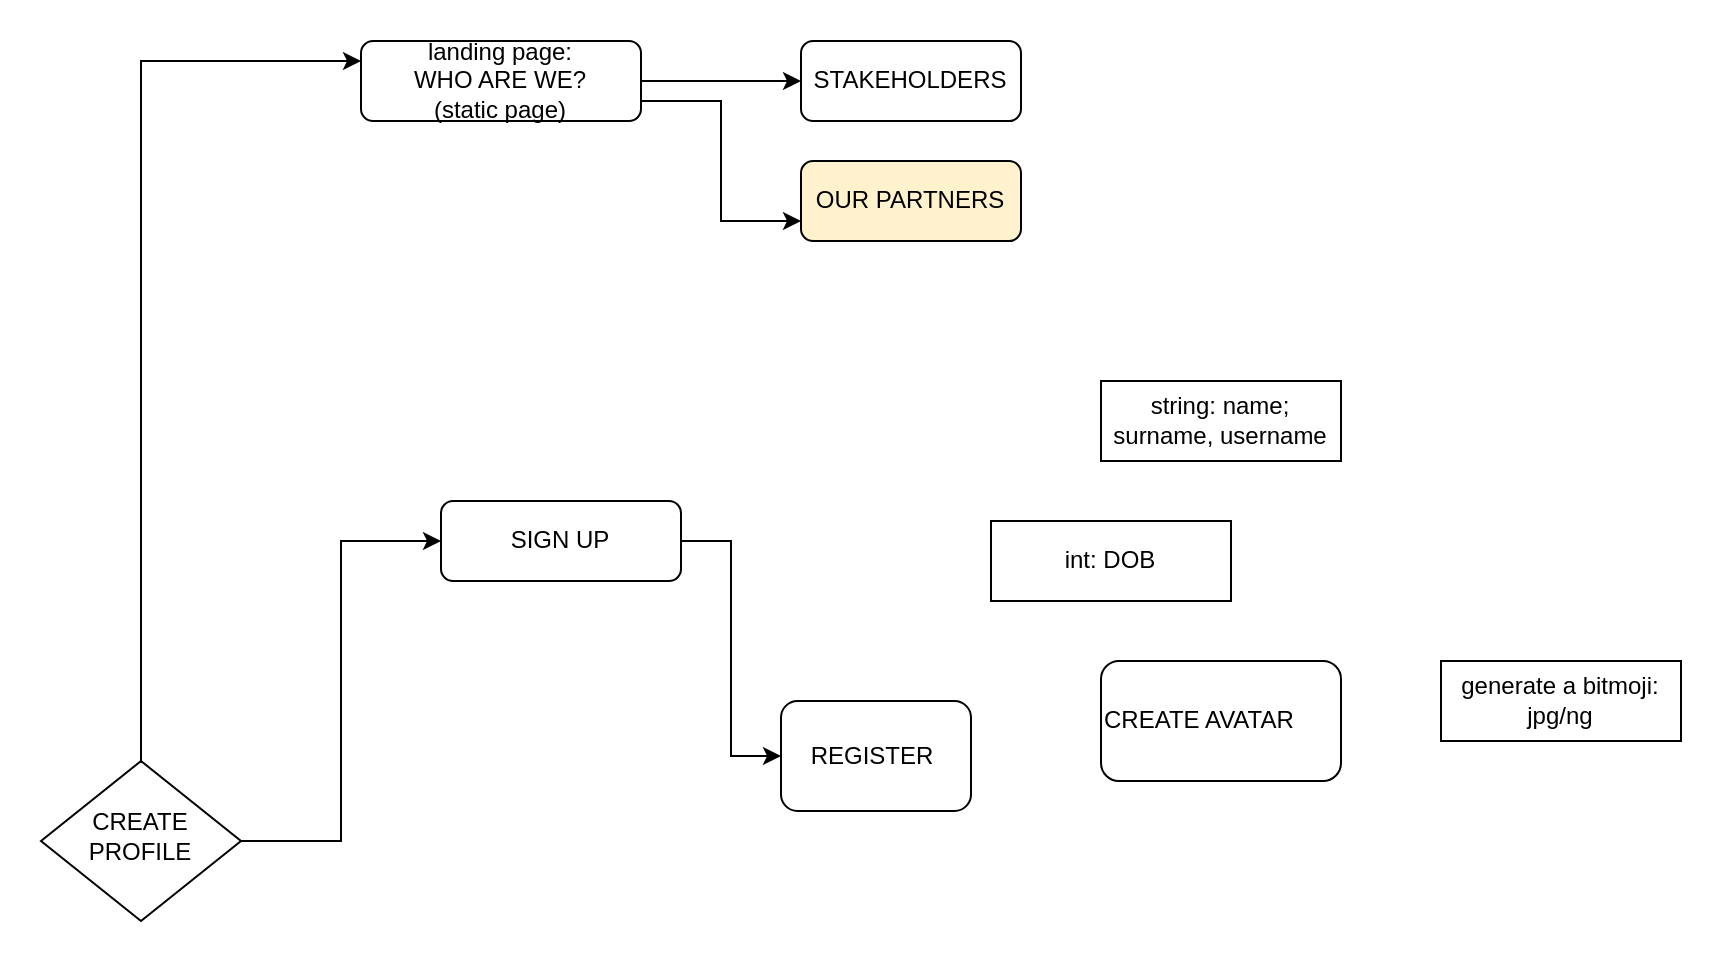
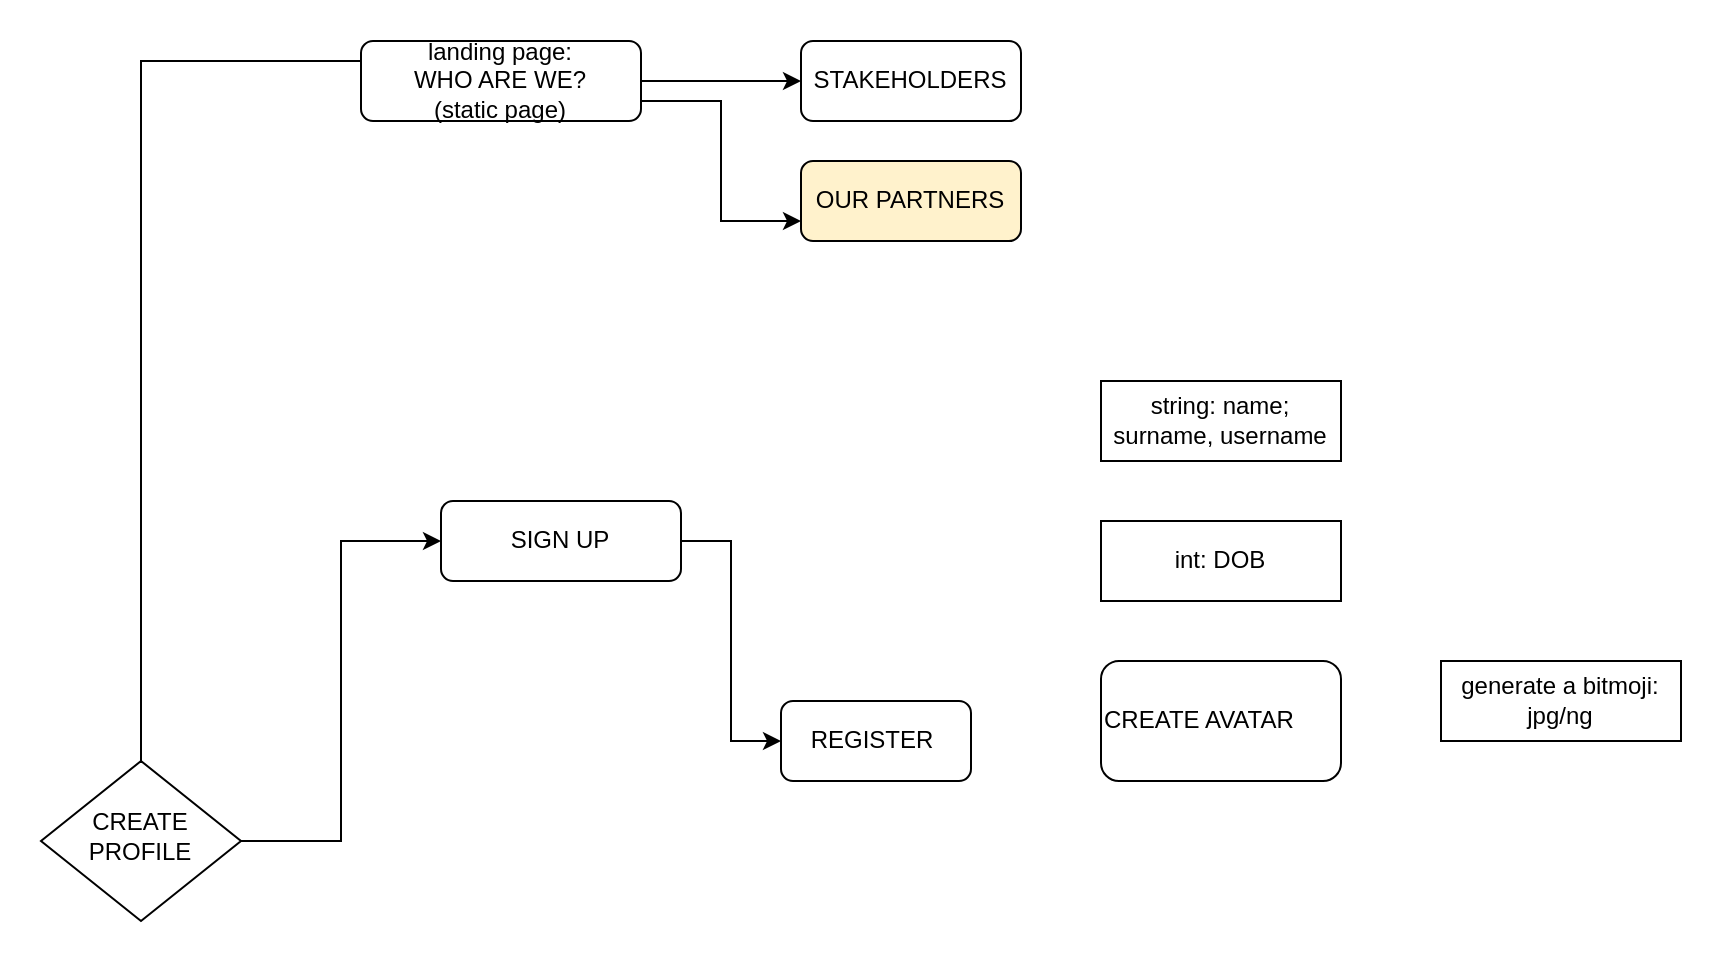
(346, 61) -> (351, 61)
(1111, 561) -> (1221, 561)
(876, 756) -> (876, 741)
